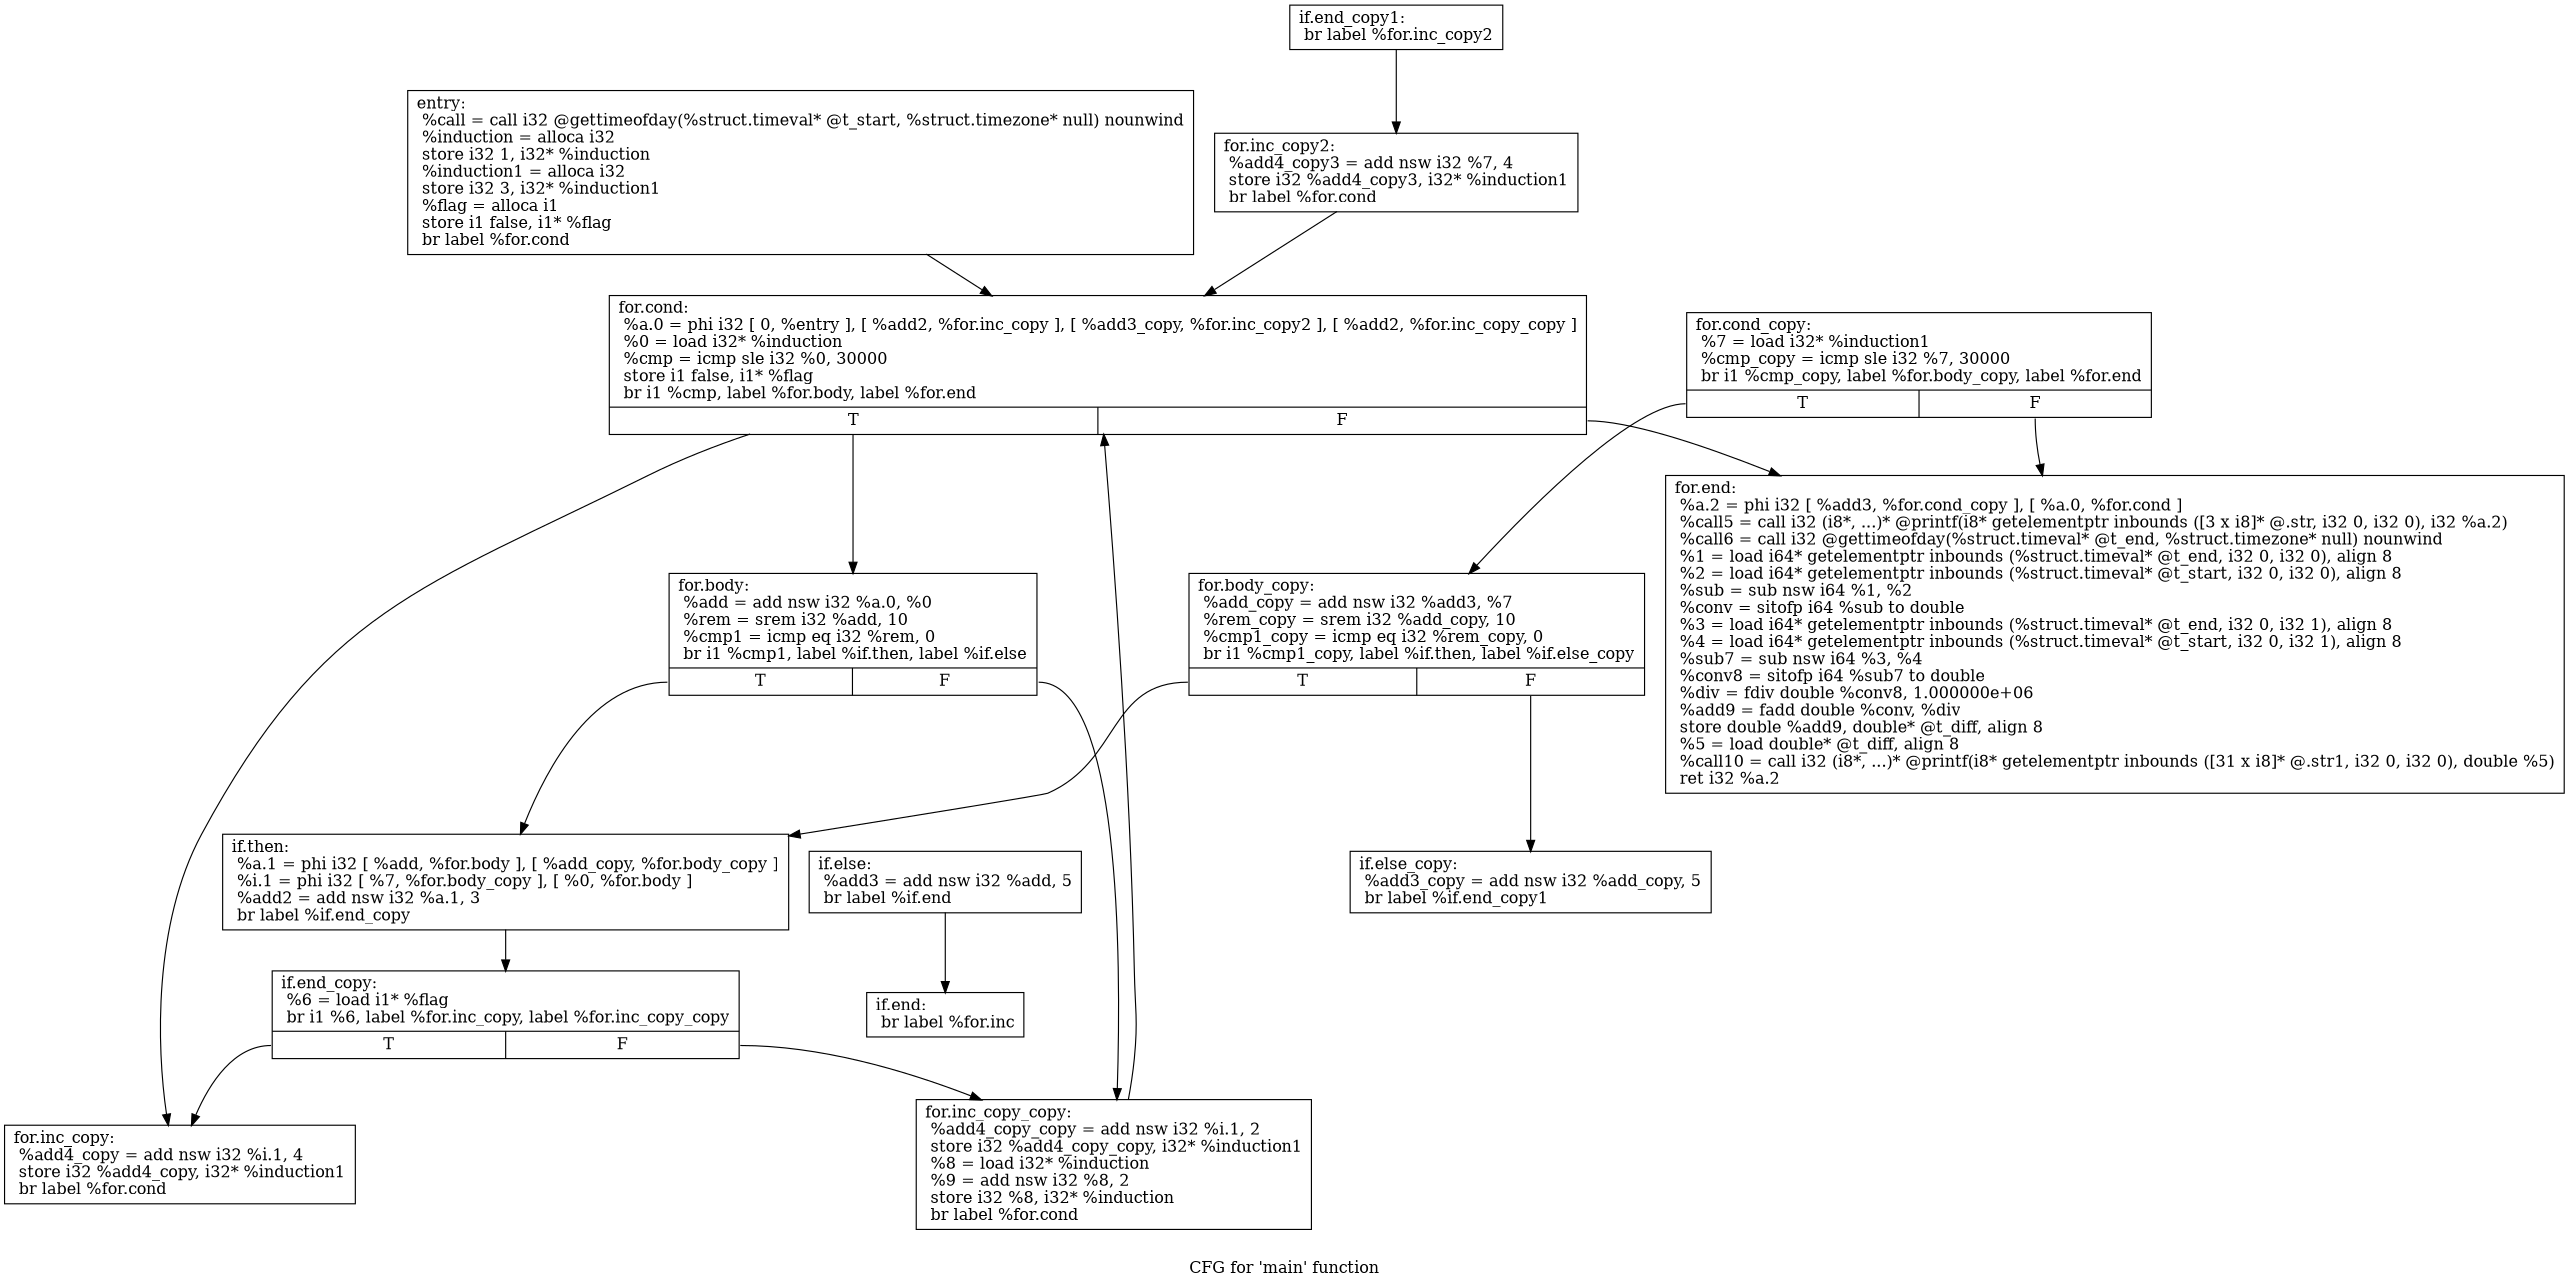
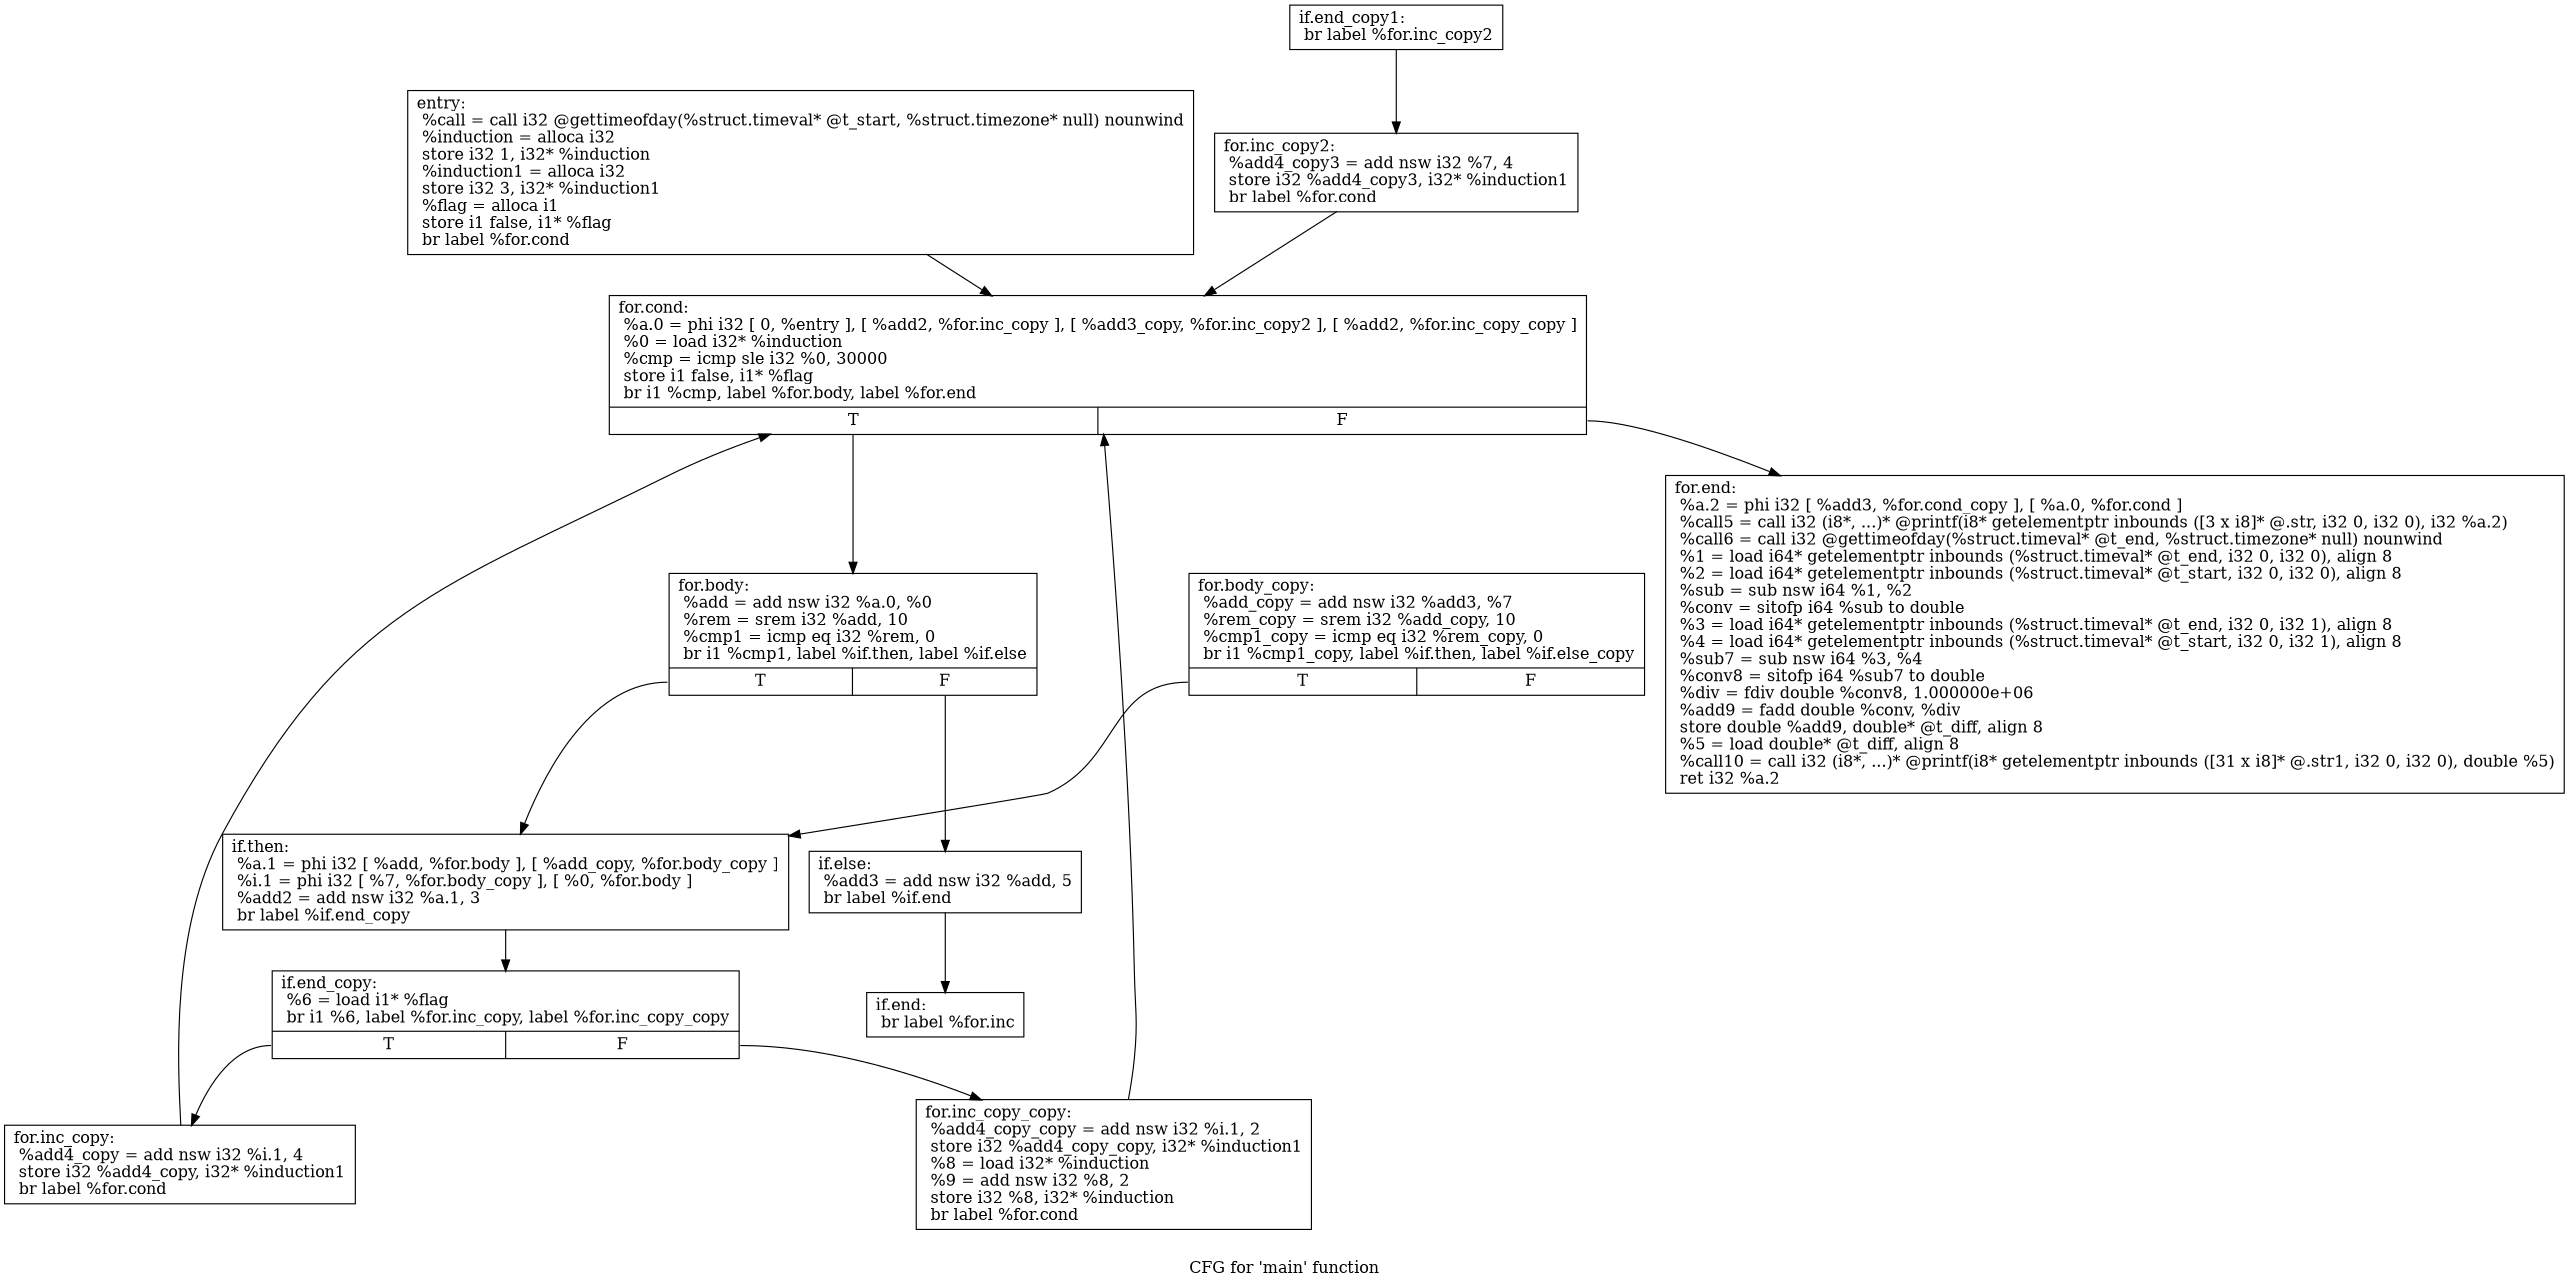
(1919, 365) -> none
(321, 668) -> (333, 676)
(1113, 872) -> (945, 768)
(1531, 882) -> none
